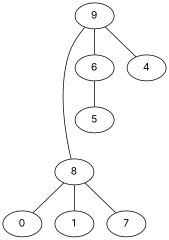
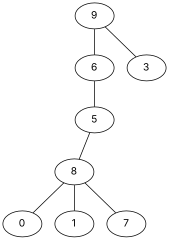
(147, 68) -> (147, 68)
(63, 91) -> (84, 146)
